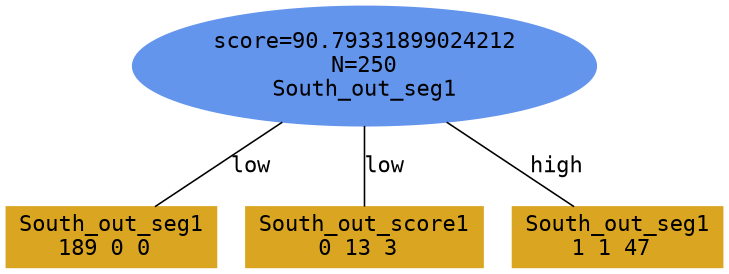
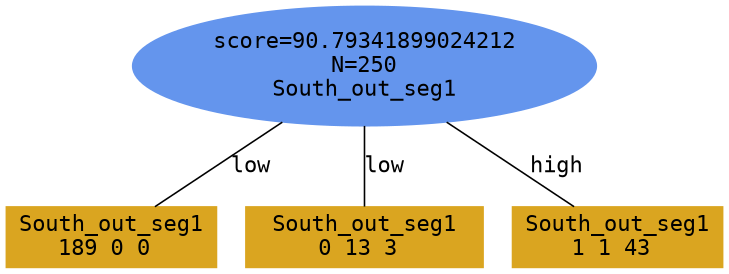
(364, 66) -> (364, 66)
(364, 237) -> (364, 237)
(618, 237) -> (618, 237)
